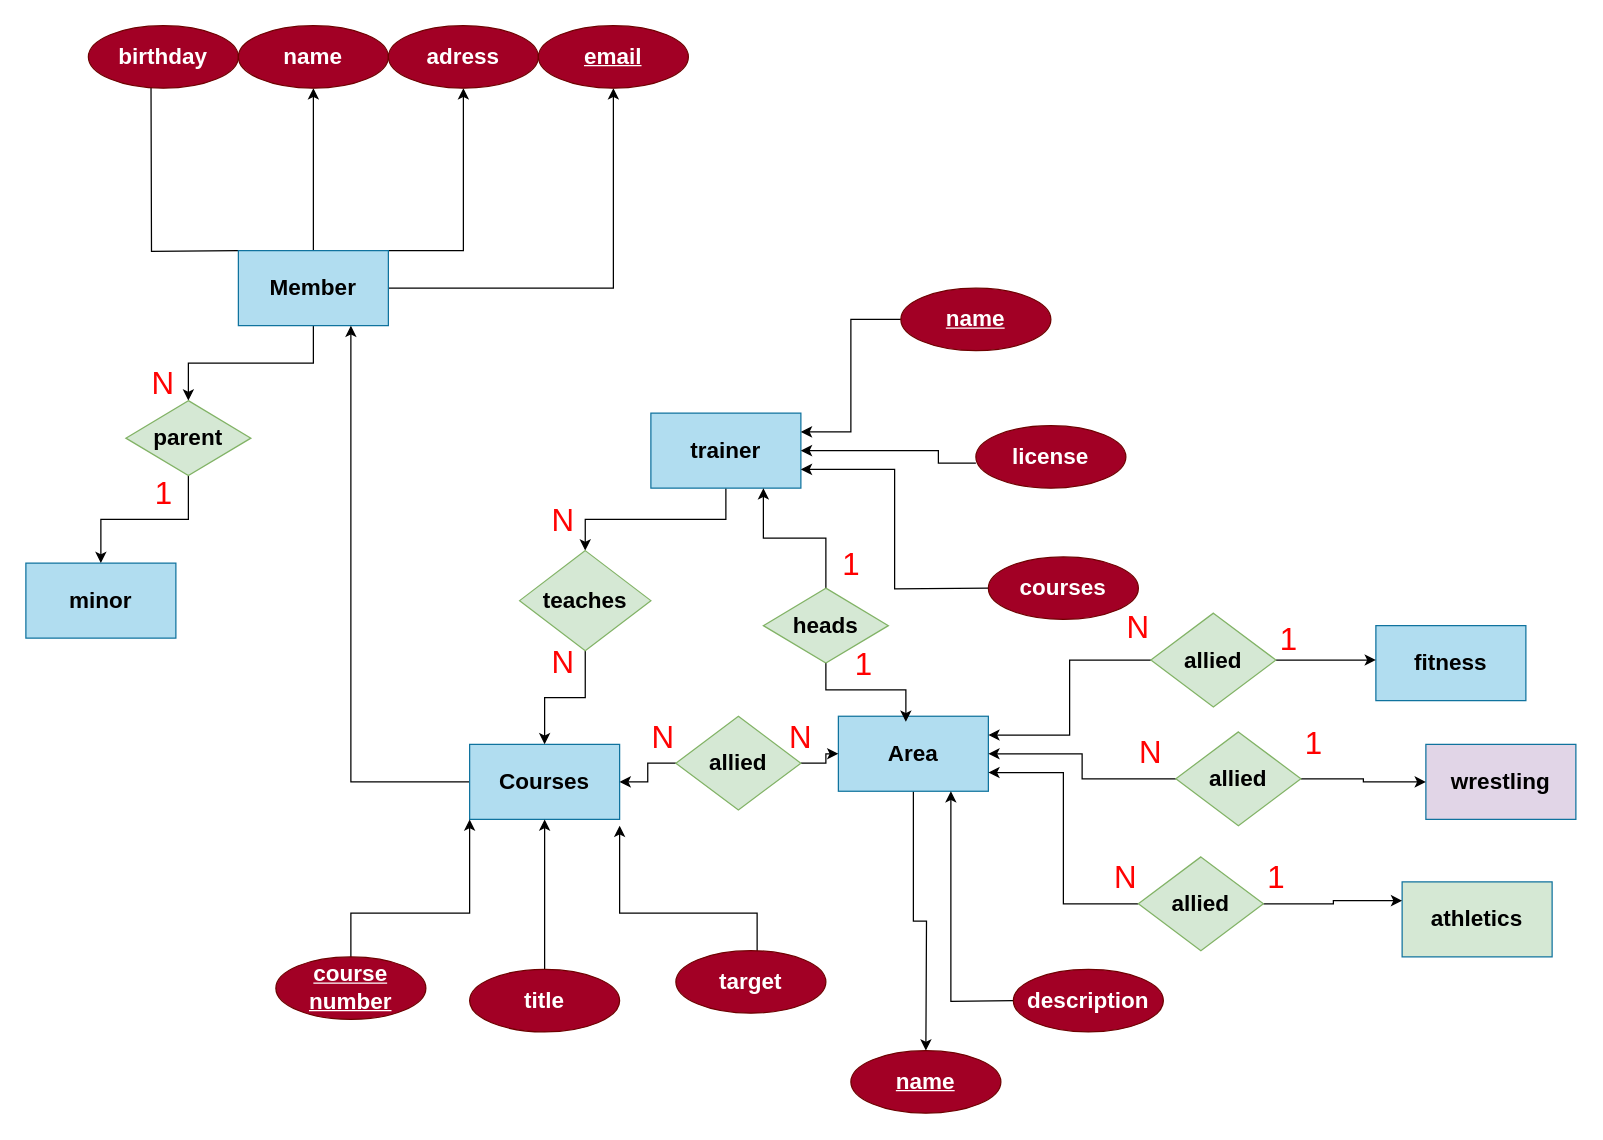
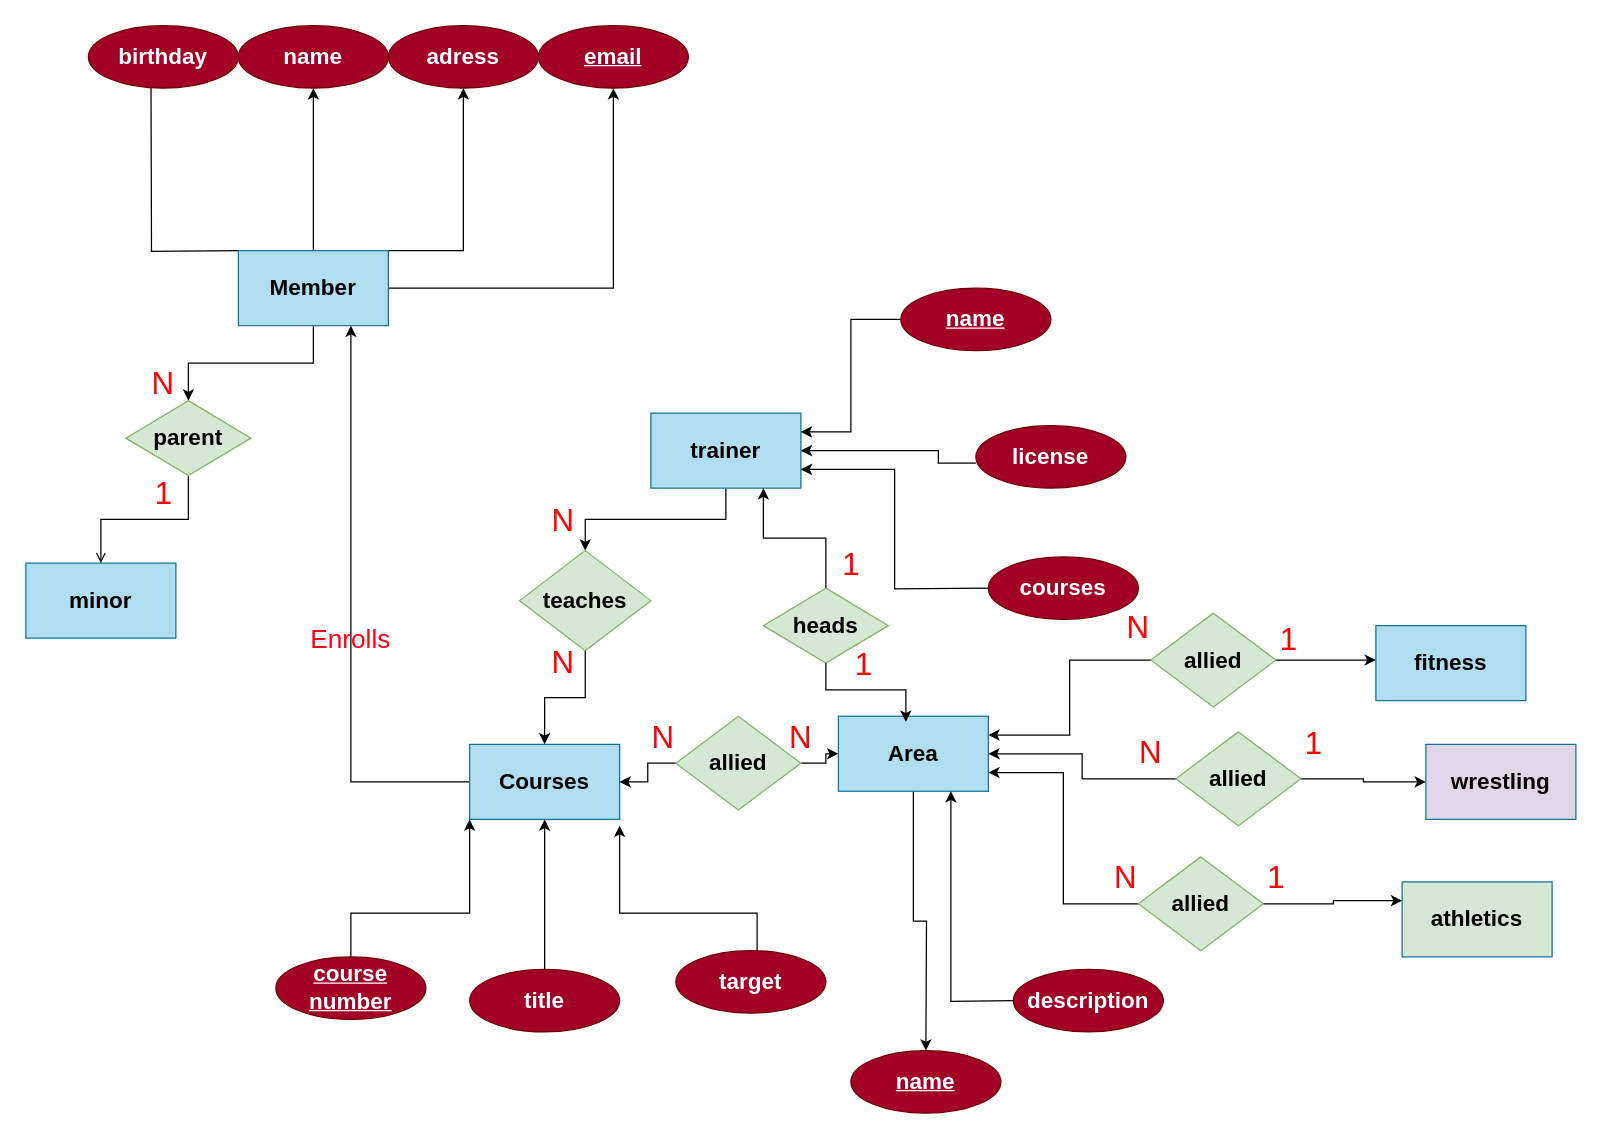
(101, 553) -> (101, 555)
none -> (351, 638)
